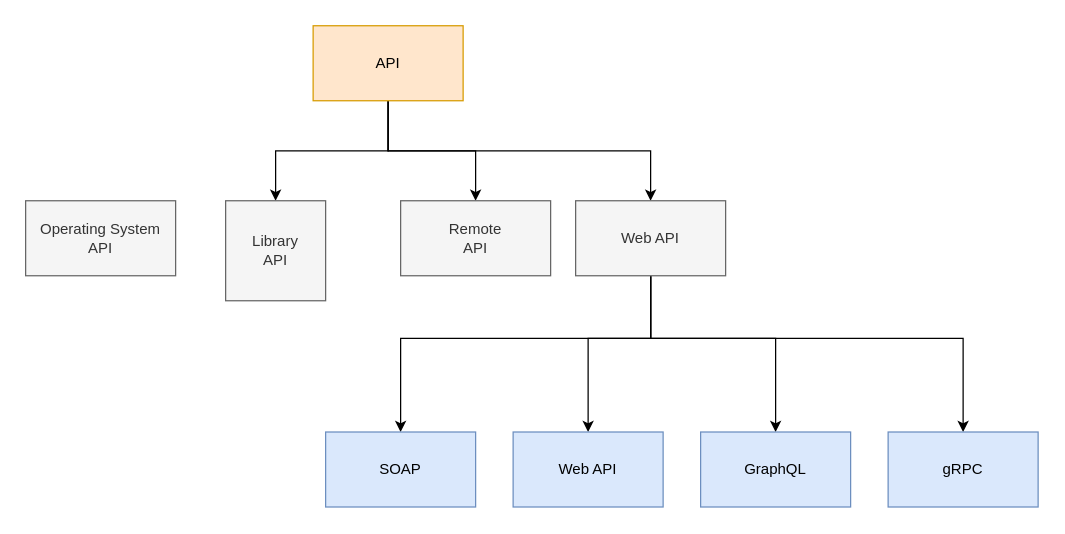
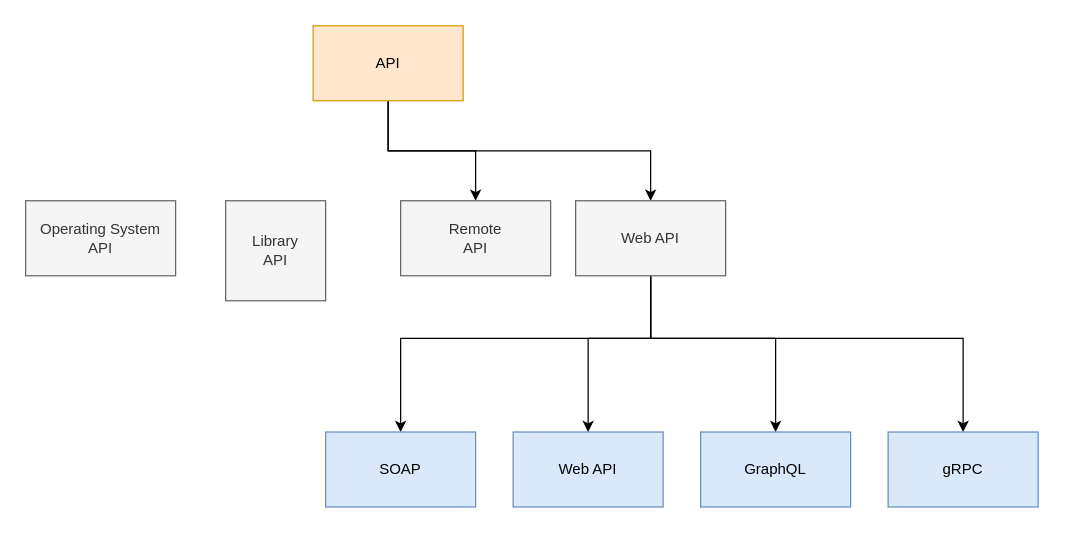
(311, 151) -> none
